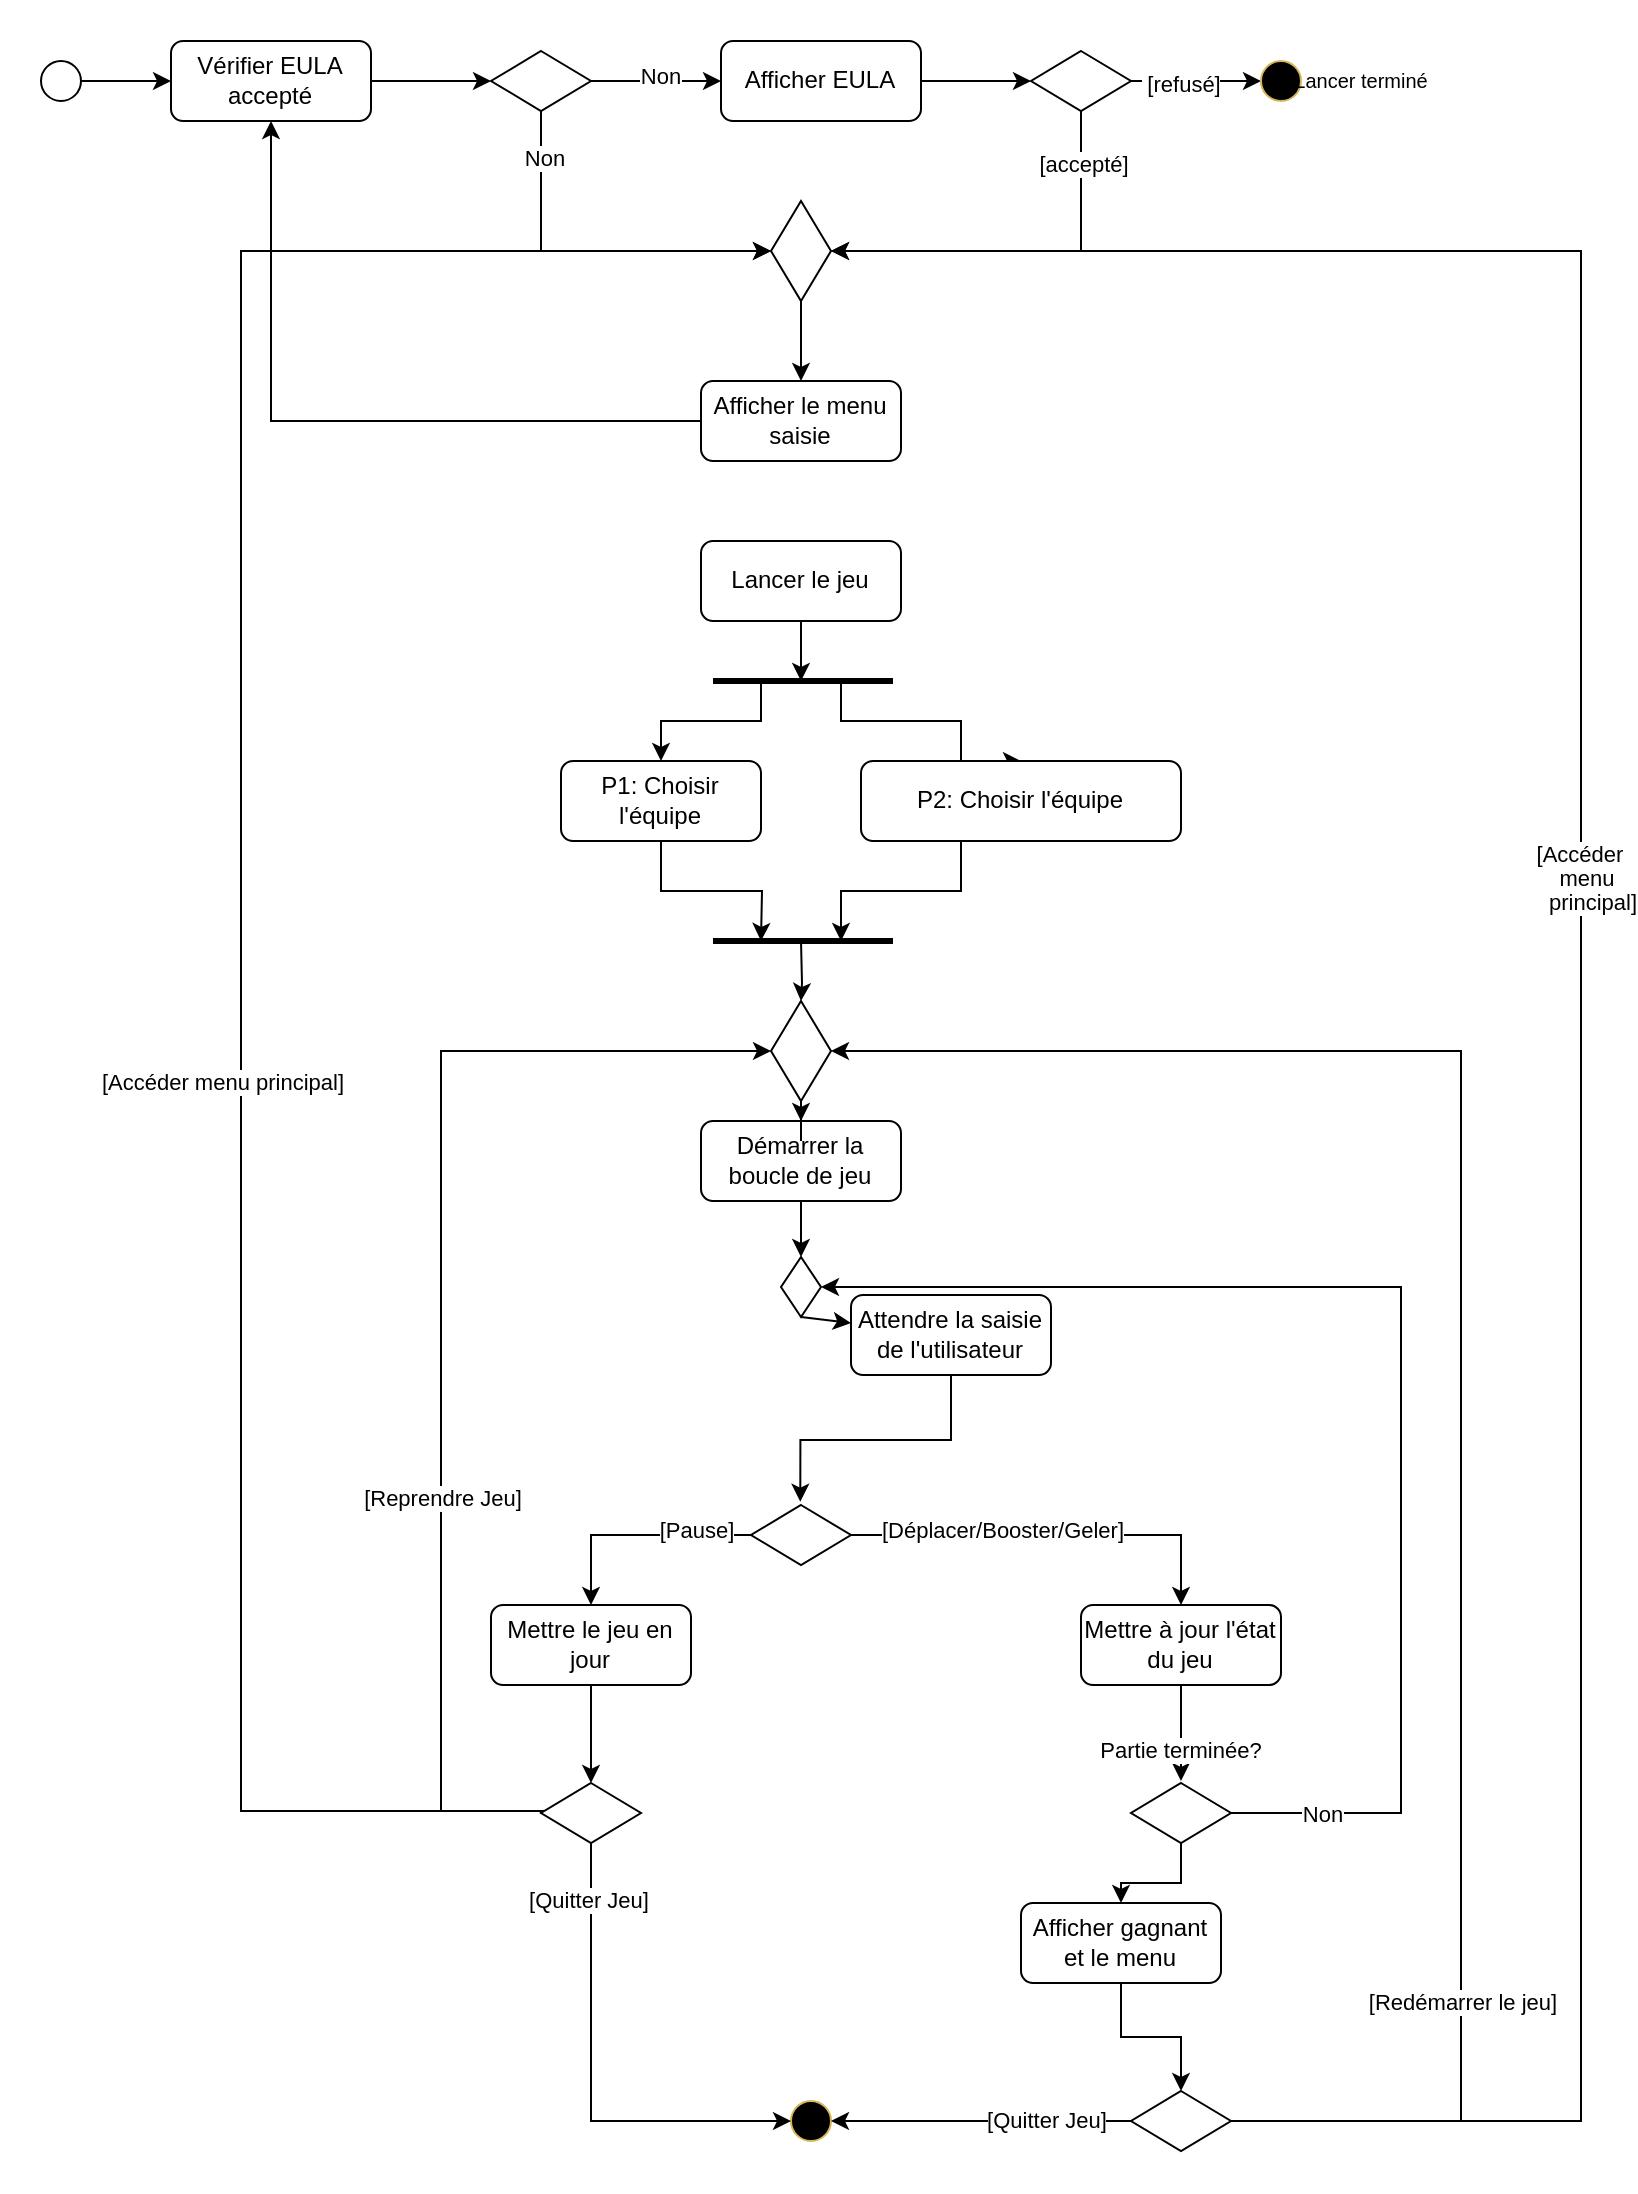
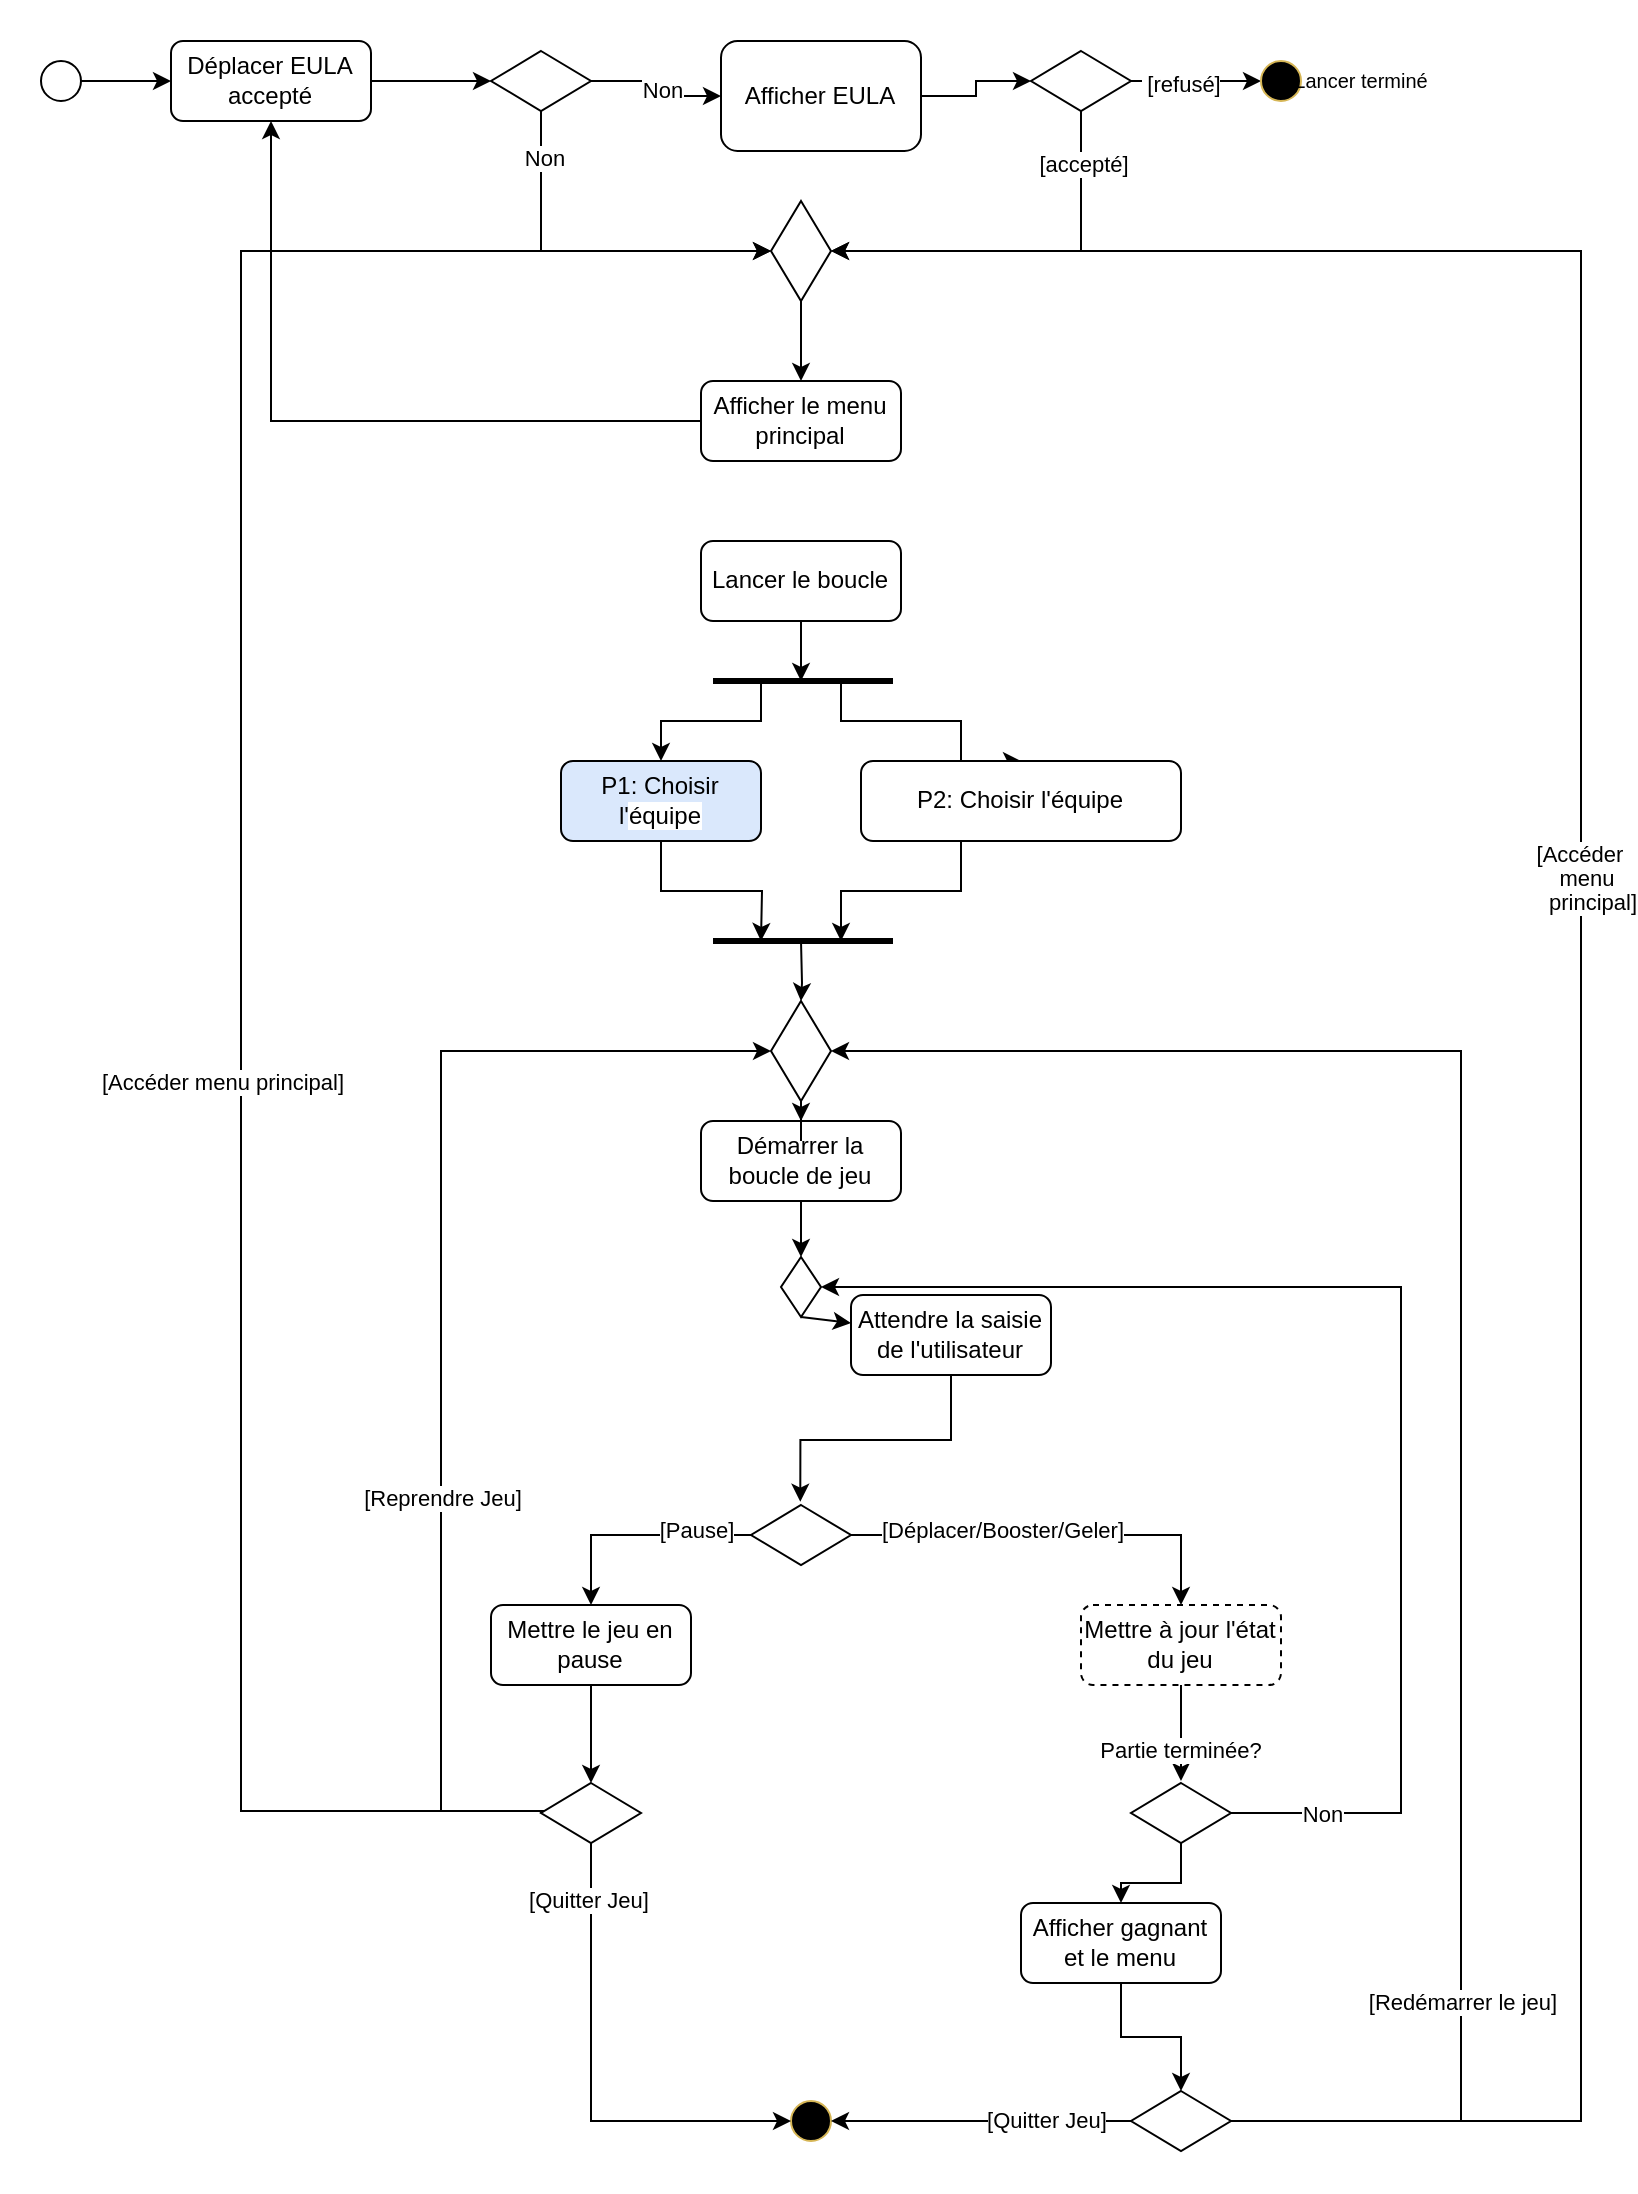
(271, 81) -> (271, 81)
(821, 81) -> (821, 96)
(801, 421) -> (801, 421)
(801, 581) -> (801, 581)
(661, 801) -> (661, 801)
(591, 1645) -> (591, 1645)
(1181, 1645) -> (1181, 1645)
